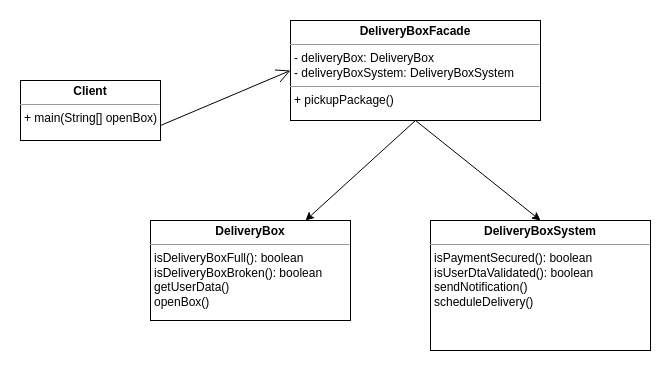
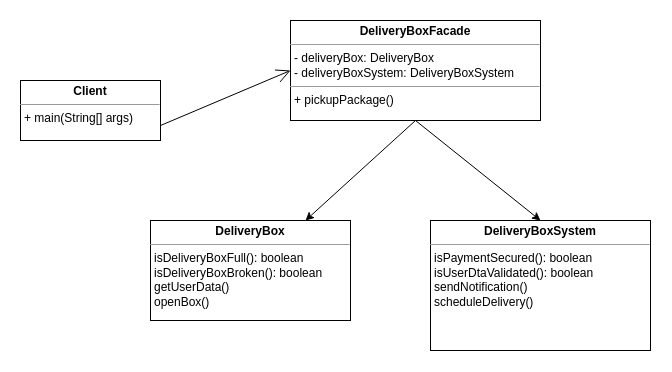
(95, 95) -> (85, 95)
